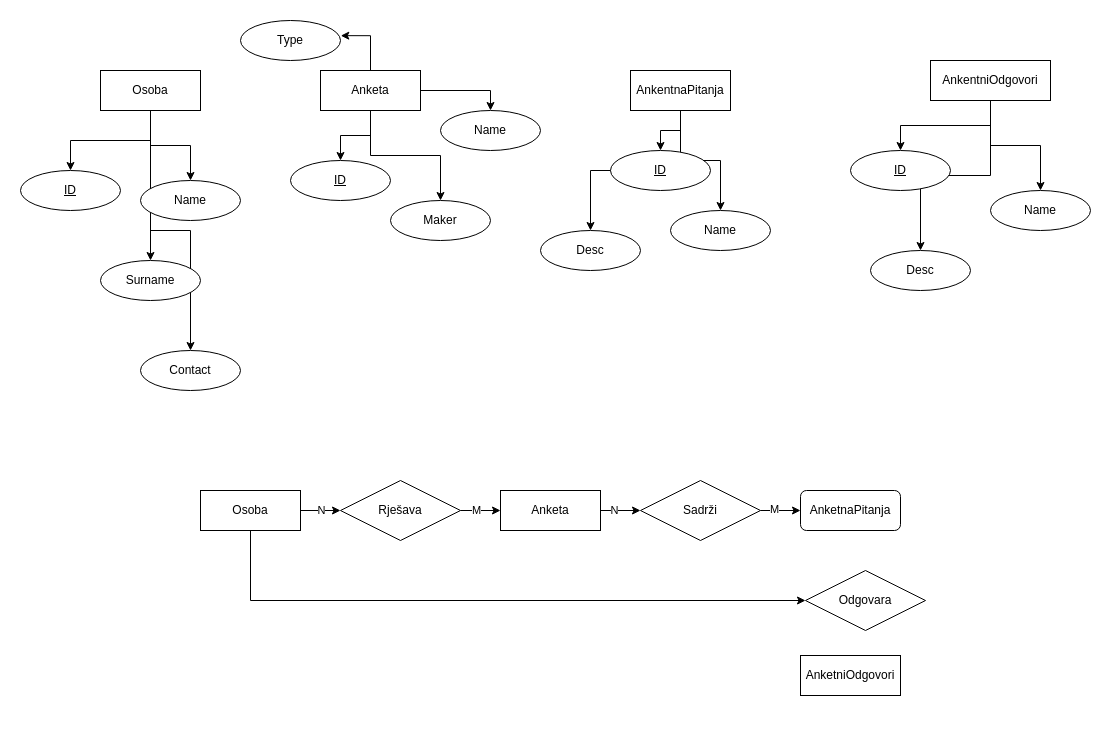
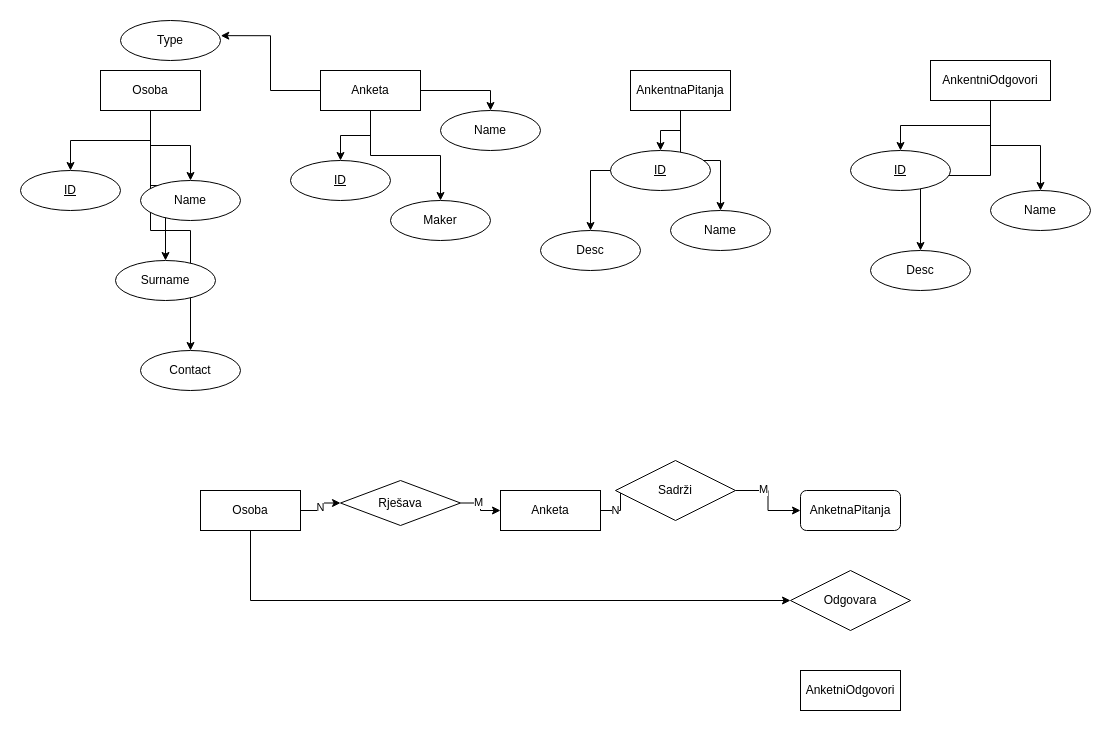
(291, 41) -> (171, 41)
(151, 281) -> (166, 281)
(401, 511) -> (401, 503)
(701, 511) -> (676, 491)
(866, 601) -> (851, 601)
(851, 676) -> (851, 691)
